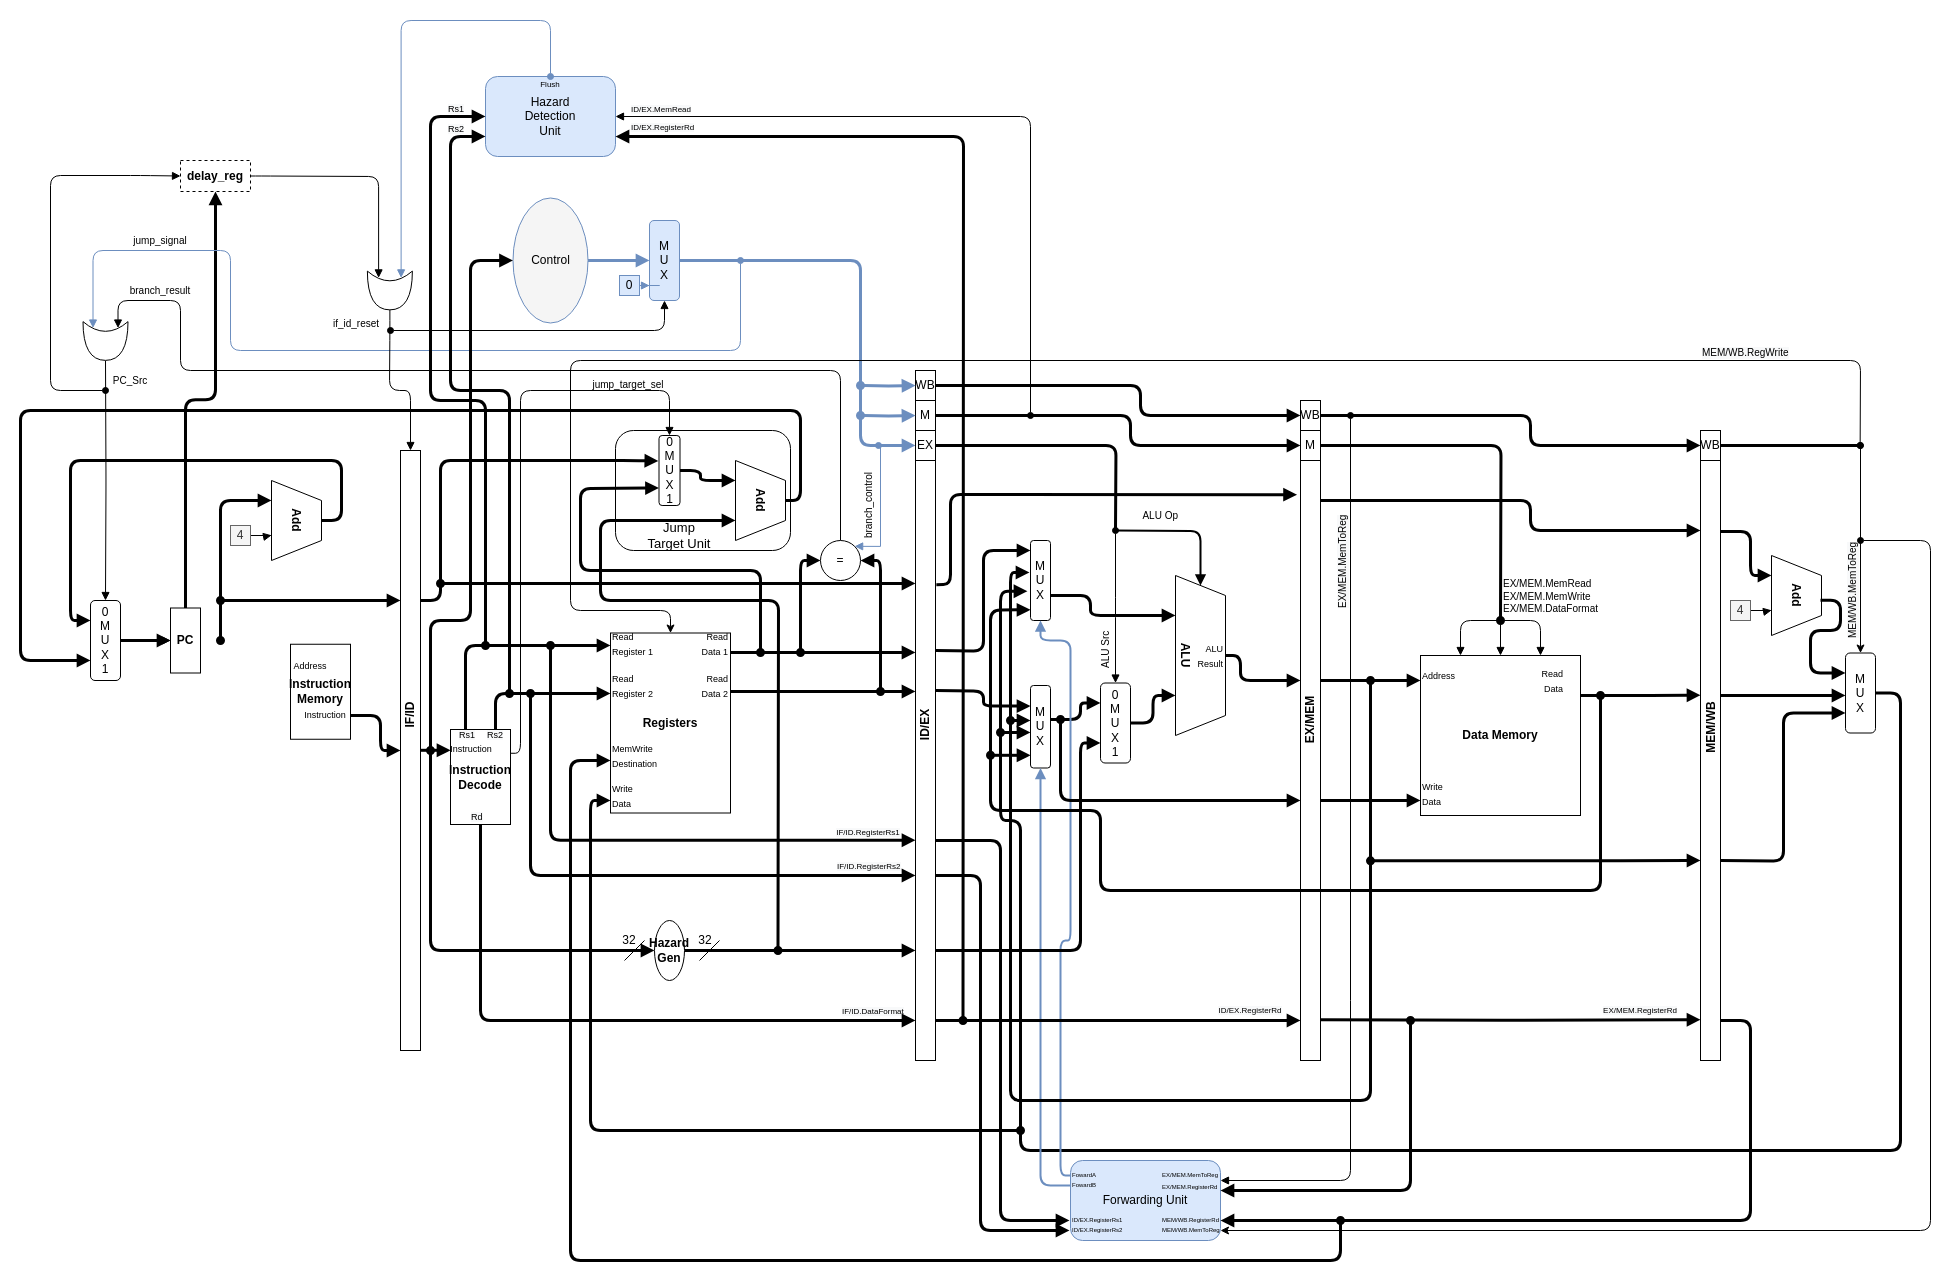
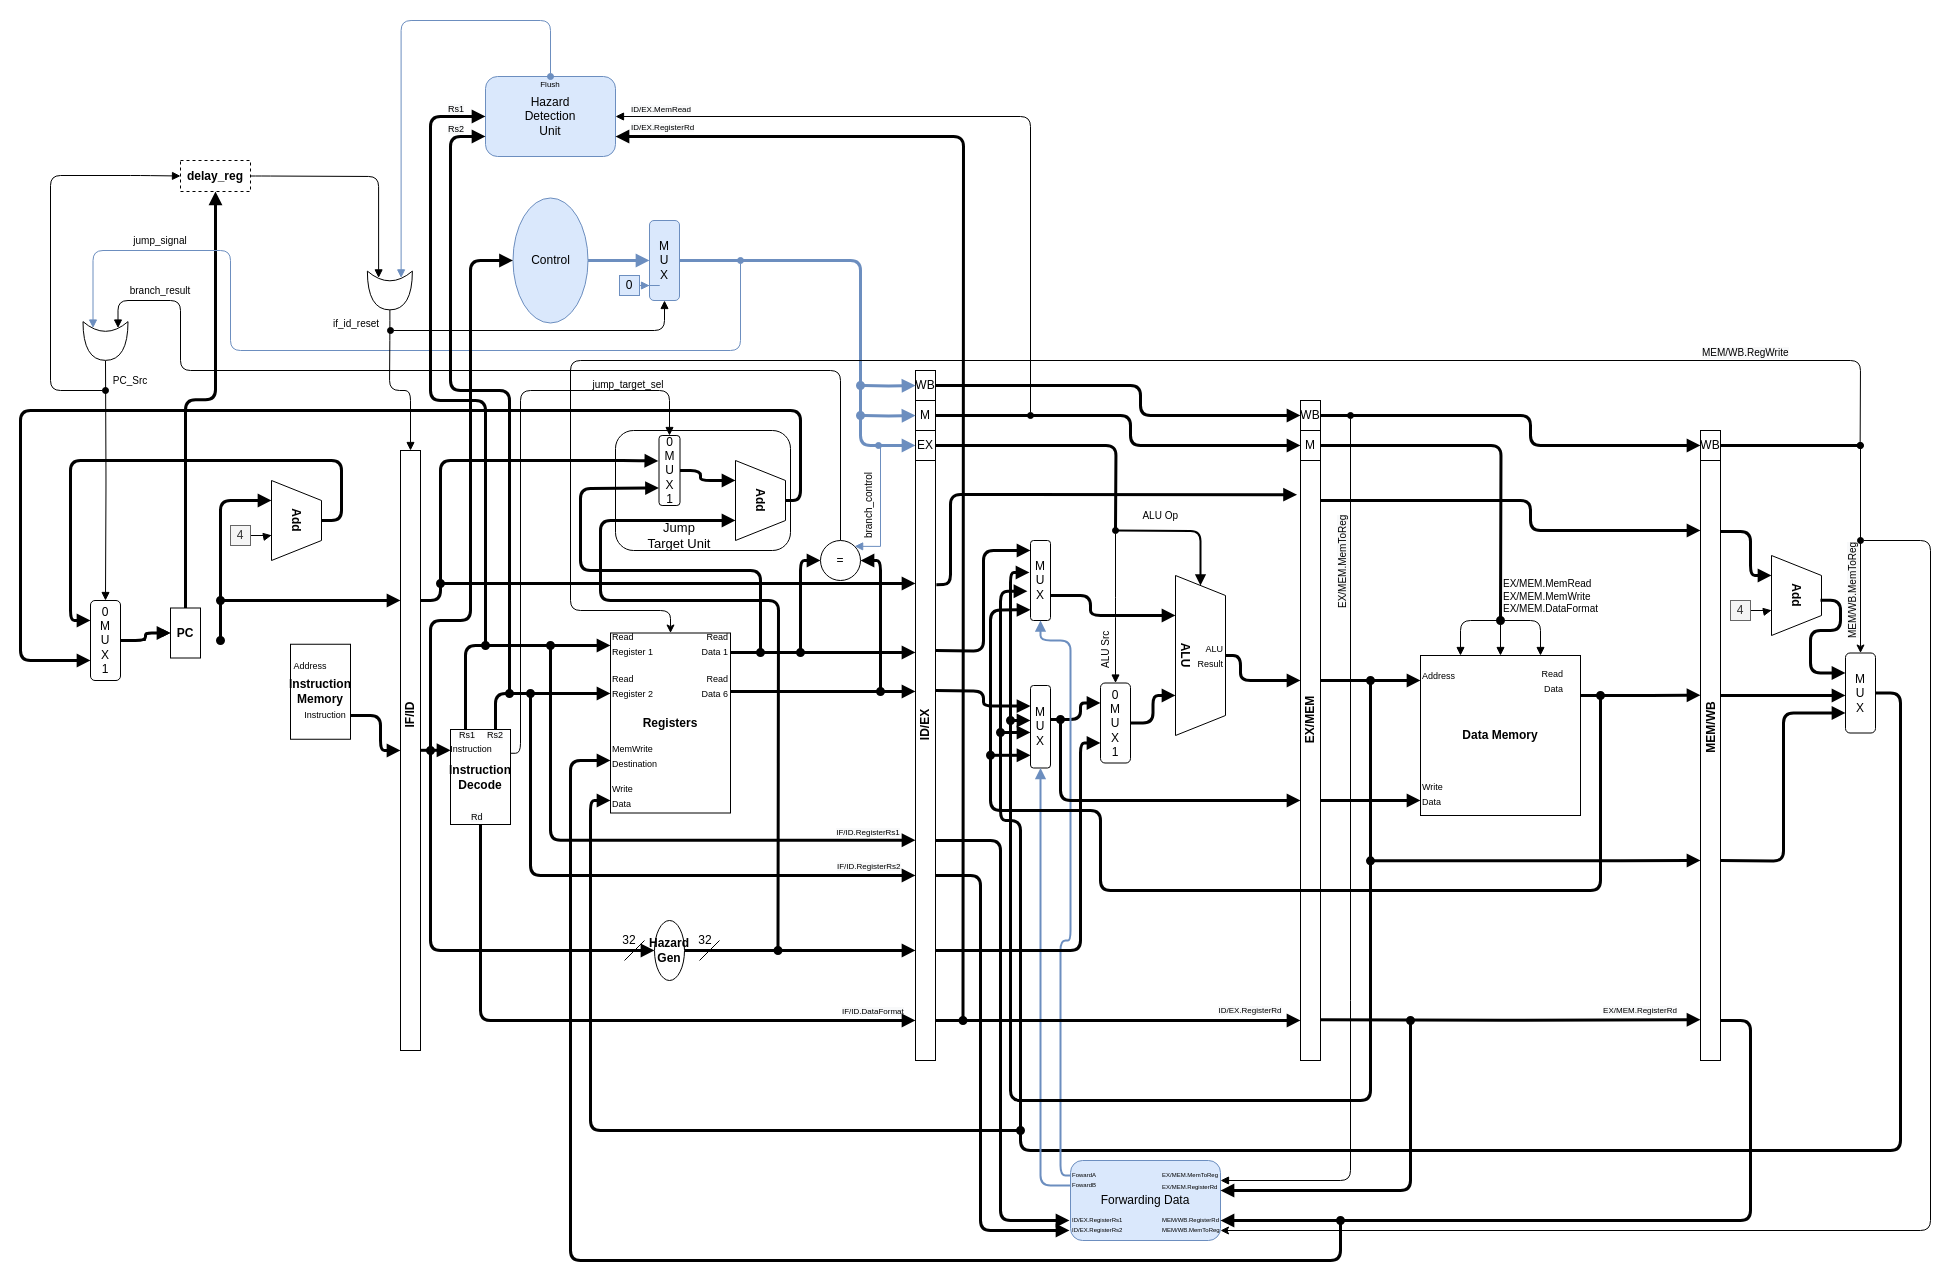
(551, 261) -> (551, 261)
(186, 641) -> (186, 633)
(710, 686) -> (710, 686)
(1146, 1201) -> (1146, 1201)
